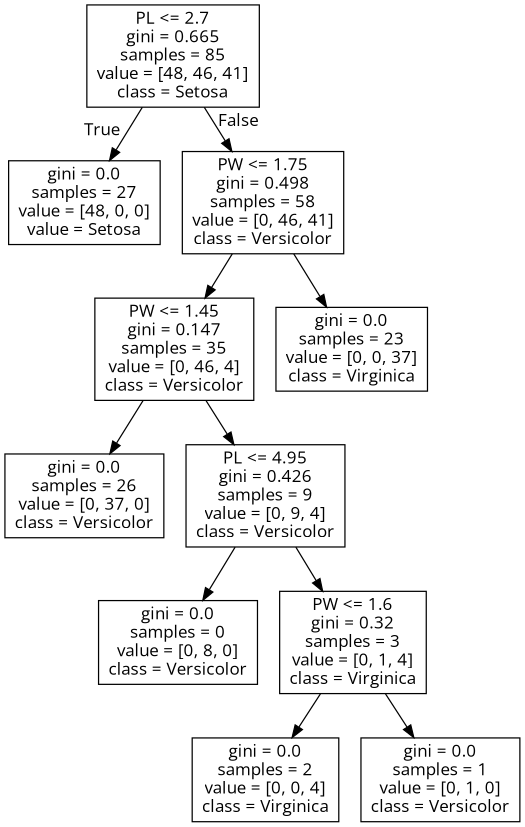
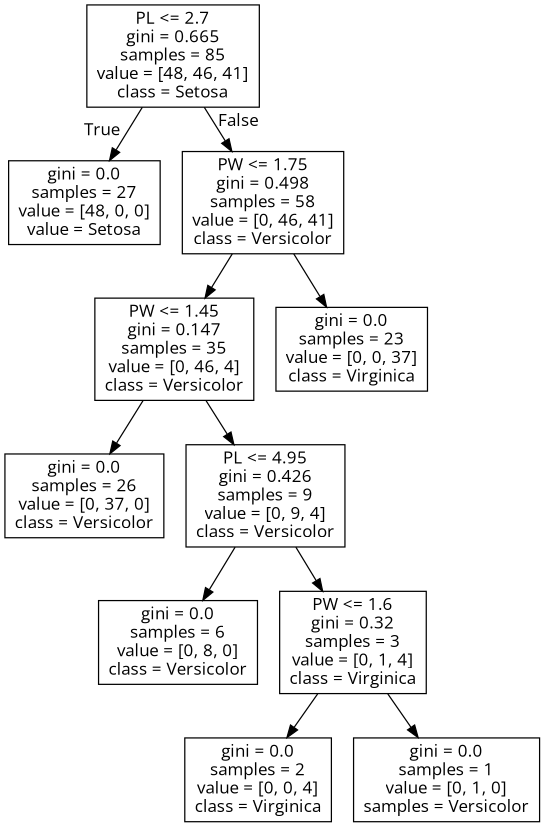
(178, 642) -> (178, 642)
(440, 780) -> (447, 780)
